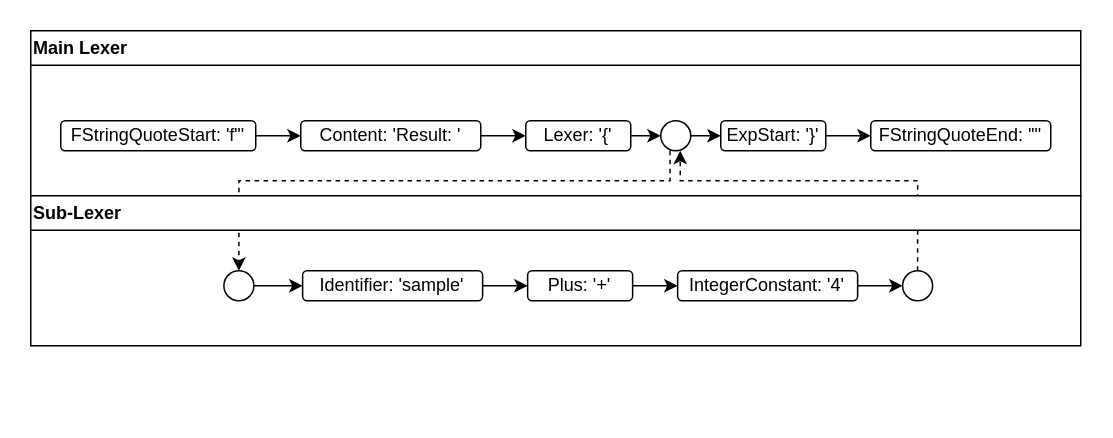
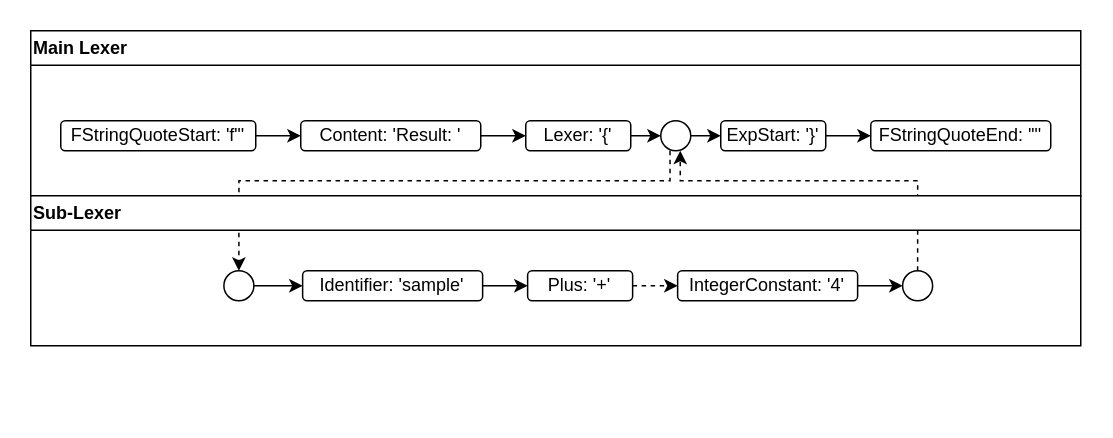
(651, 286) -> (651, 286)
